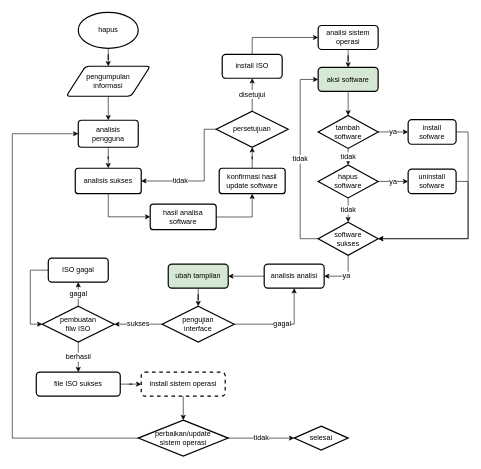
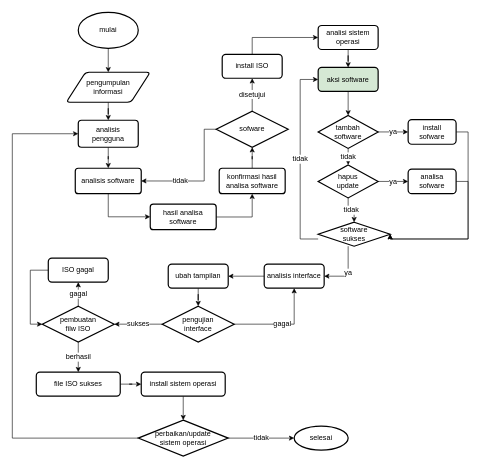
(108, 30) -> (108, 30)
(108, 81) -> (108, 87)
(252, 129) -> (252, 129)
(108, 181) -> (108, 181)
(252, 181) -> (252, 181)
(348, 182) -> (348, 182)
(432, 182) -> (432, 182)
(348, 239) -> (354, 234)
(198, 276) -> (198, 276)
(294, 276) -> (294, 276)
(183, 384) -> (183, 384)
(321, 438) -> (321, 438)
